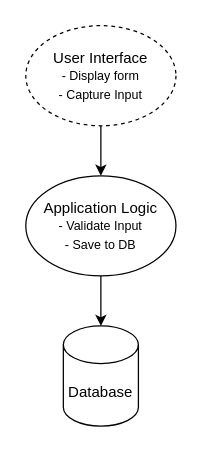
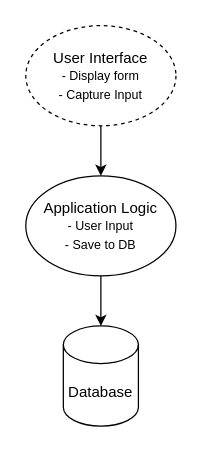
(101, 226) -> (101, 226)
